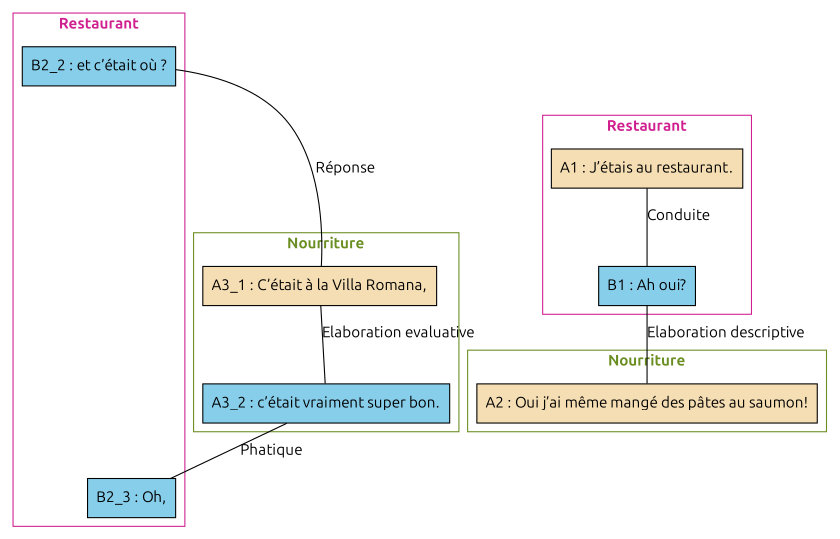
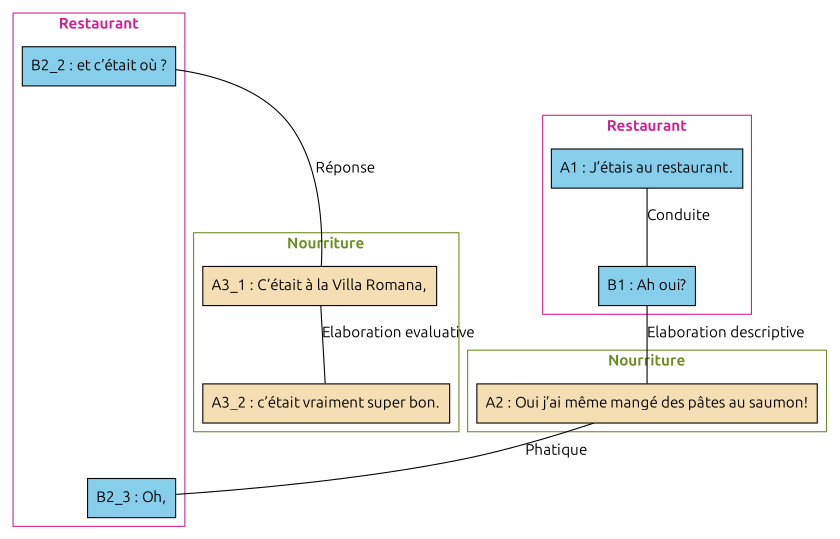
(647, 169) -> (647, 169)
(326, 403) -> (326, 403)
(229, 451) -> (387, 472)
